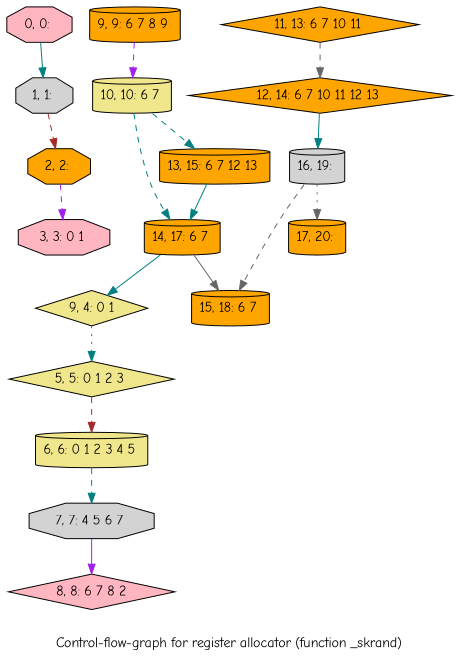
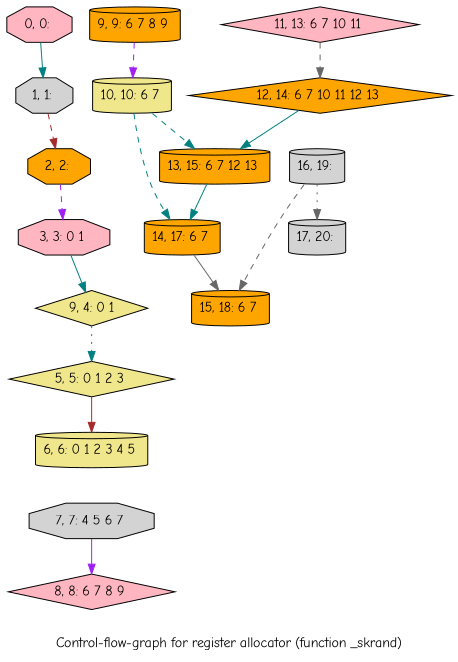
(320, 25) -> (320, 25)
(319, 126) -> (274, 127)
(317, 237) -> (317, 237)
(138, 272) -> (76, 269)
(92, 410) -> (92, 410)
(92, 481) -> none
(92, 592) -> (92, 592)
